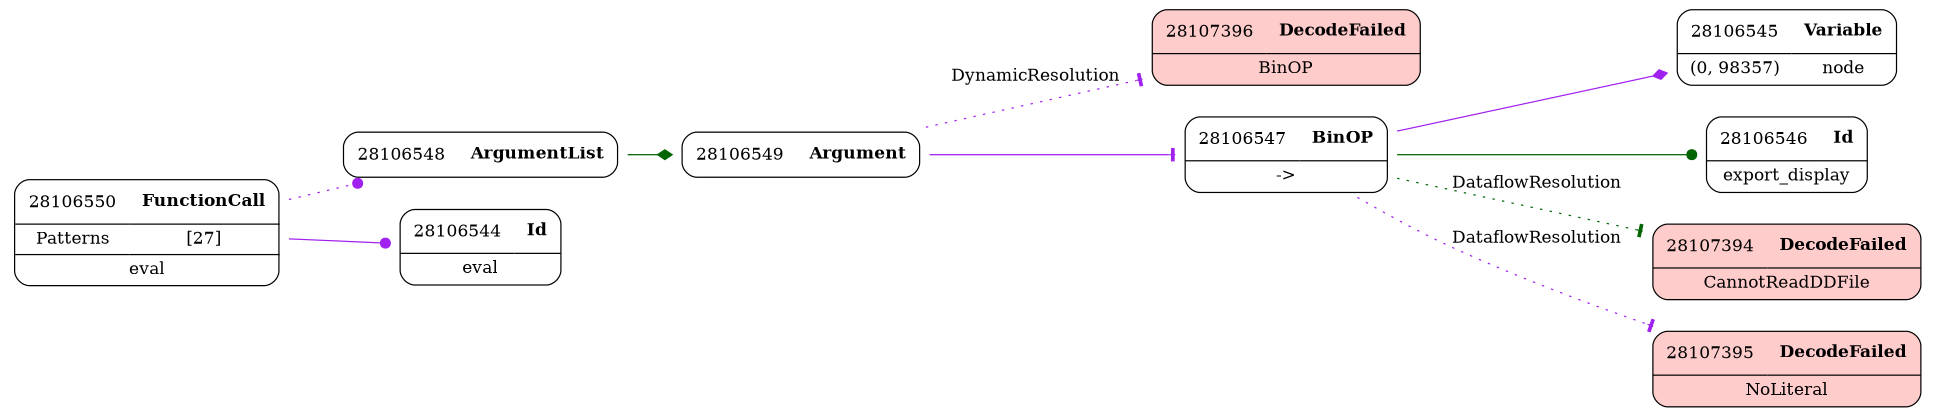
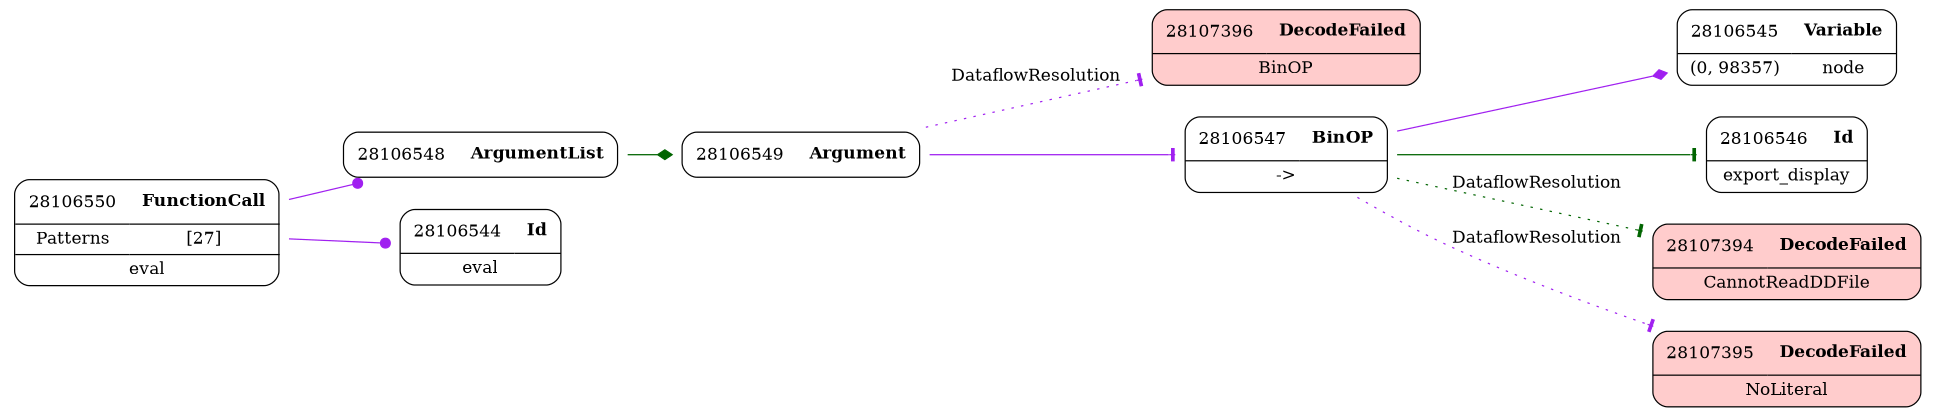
(1036, 76) -> (1036, 76)
(1542, 155) -> (1544, 155)
(321, 192) -> (321, 192)
